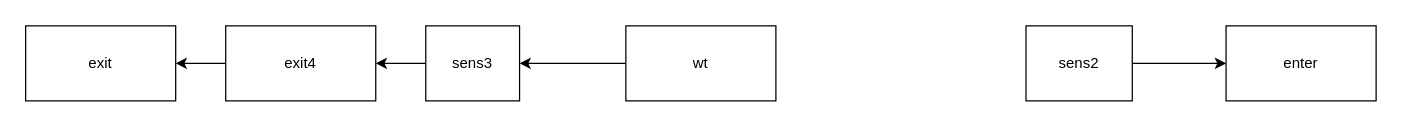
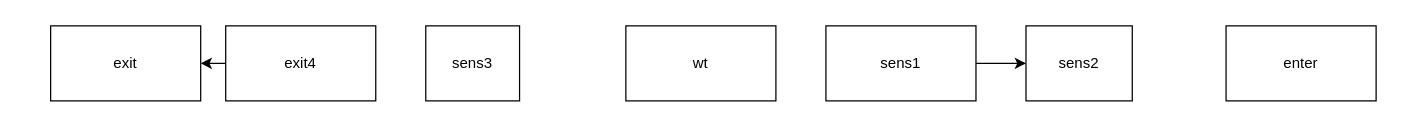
(101, 63) -> (126, 63)
(405, 63) -> none
(576, 63) -> none
none -> (901, 63)
none -> (997, 63)
(1174, 63) -> none
